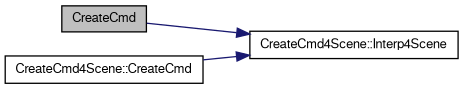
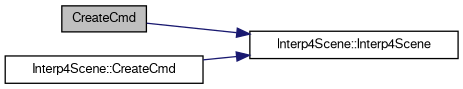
(354, 45) -> (354, 45)
(104, 70) -> (104, 70)
